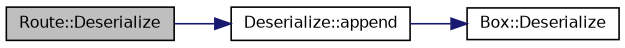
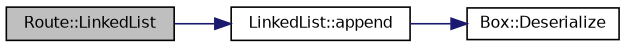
(90, 24) -> (90, 24)
(321, 24) -> (321, 24)
